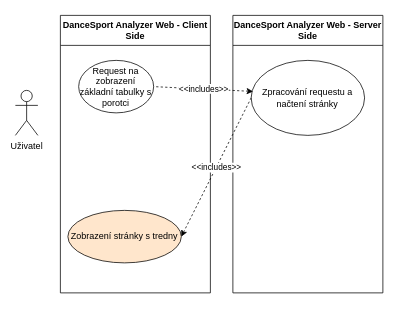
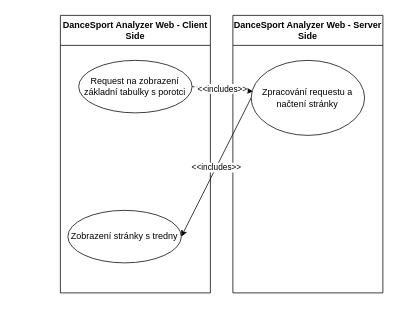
(116, 87) -> (135, 87)
(27, 113) -> none
(234, 131) -> (234, 131)
(125, 237) -> (125, 237)
